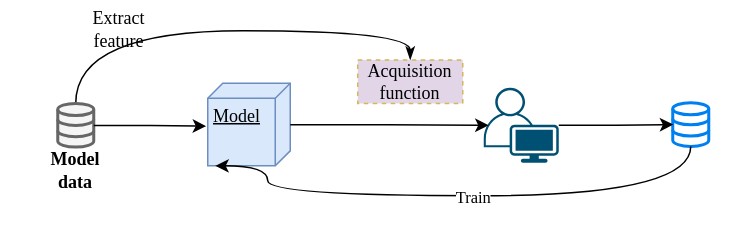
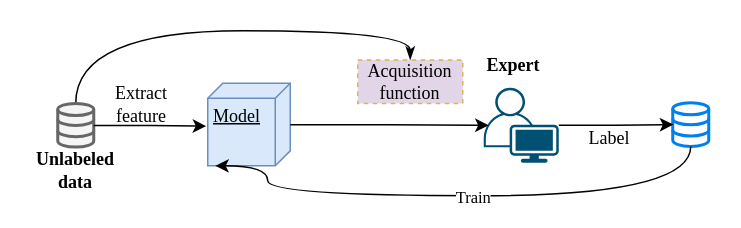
(119, 29) -> (142, 104)
none -> (514, 65)
none -> (610, 139)
(76, 170) -> (76, 170)
